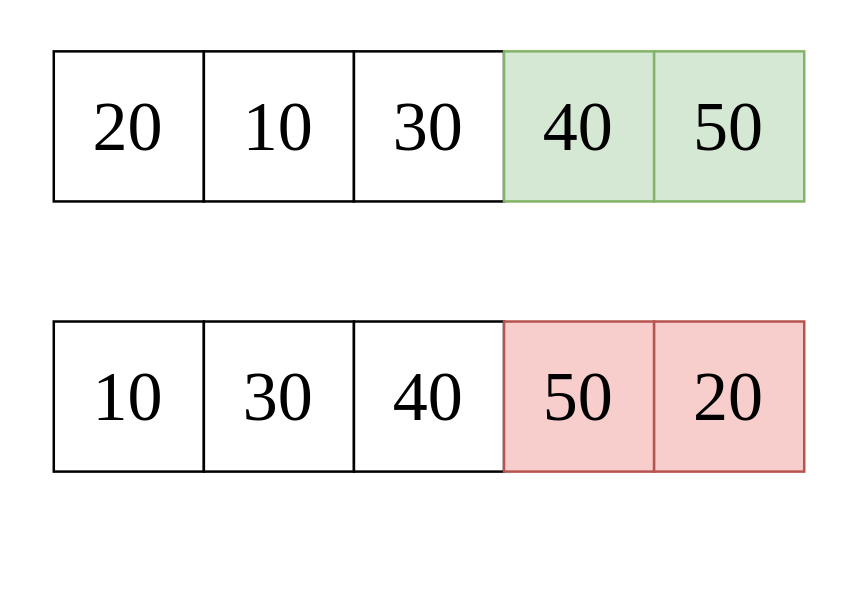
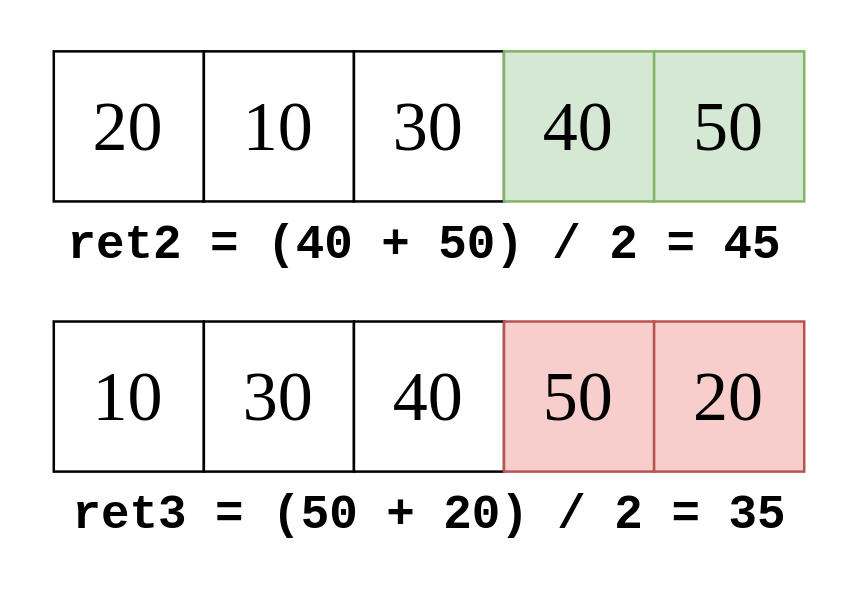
none -> (424, 246)
none -> (429, 516)
